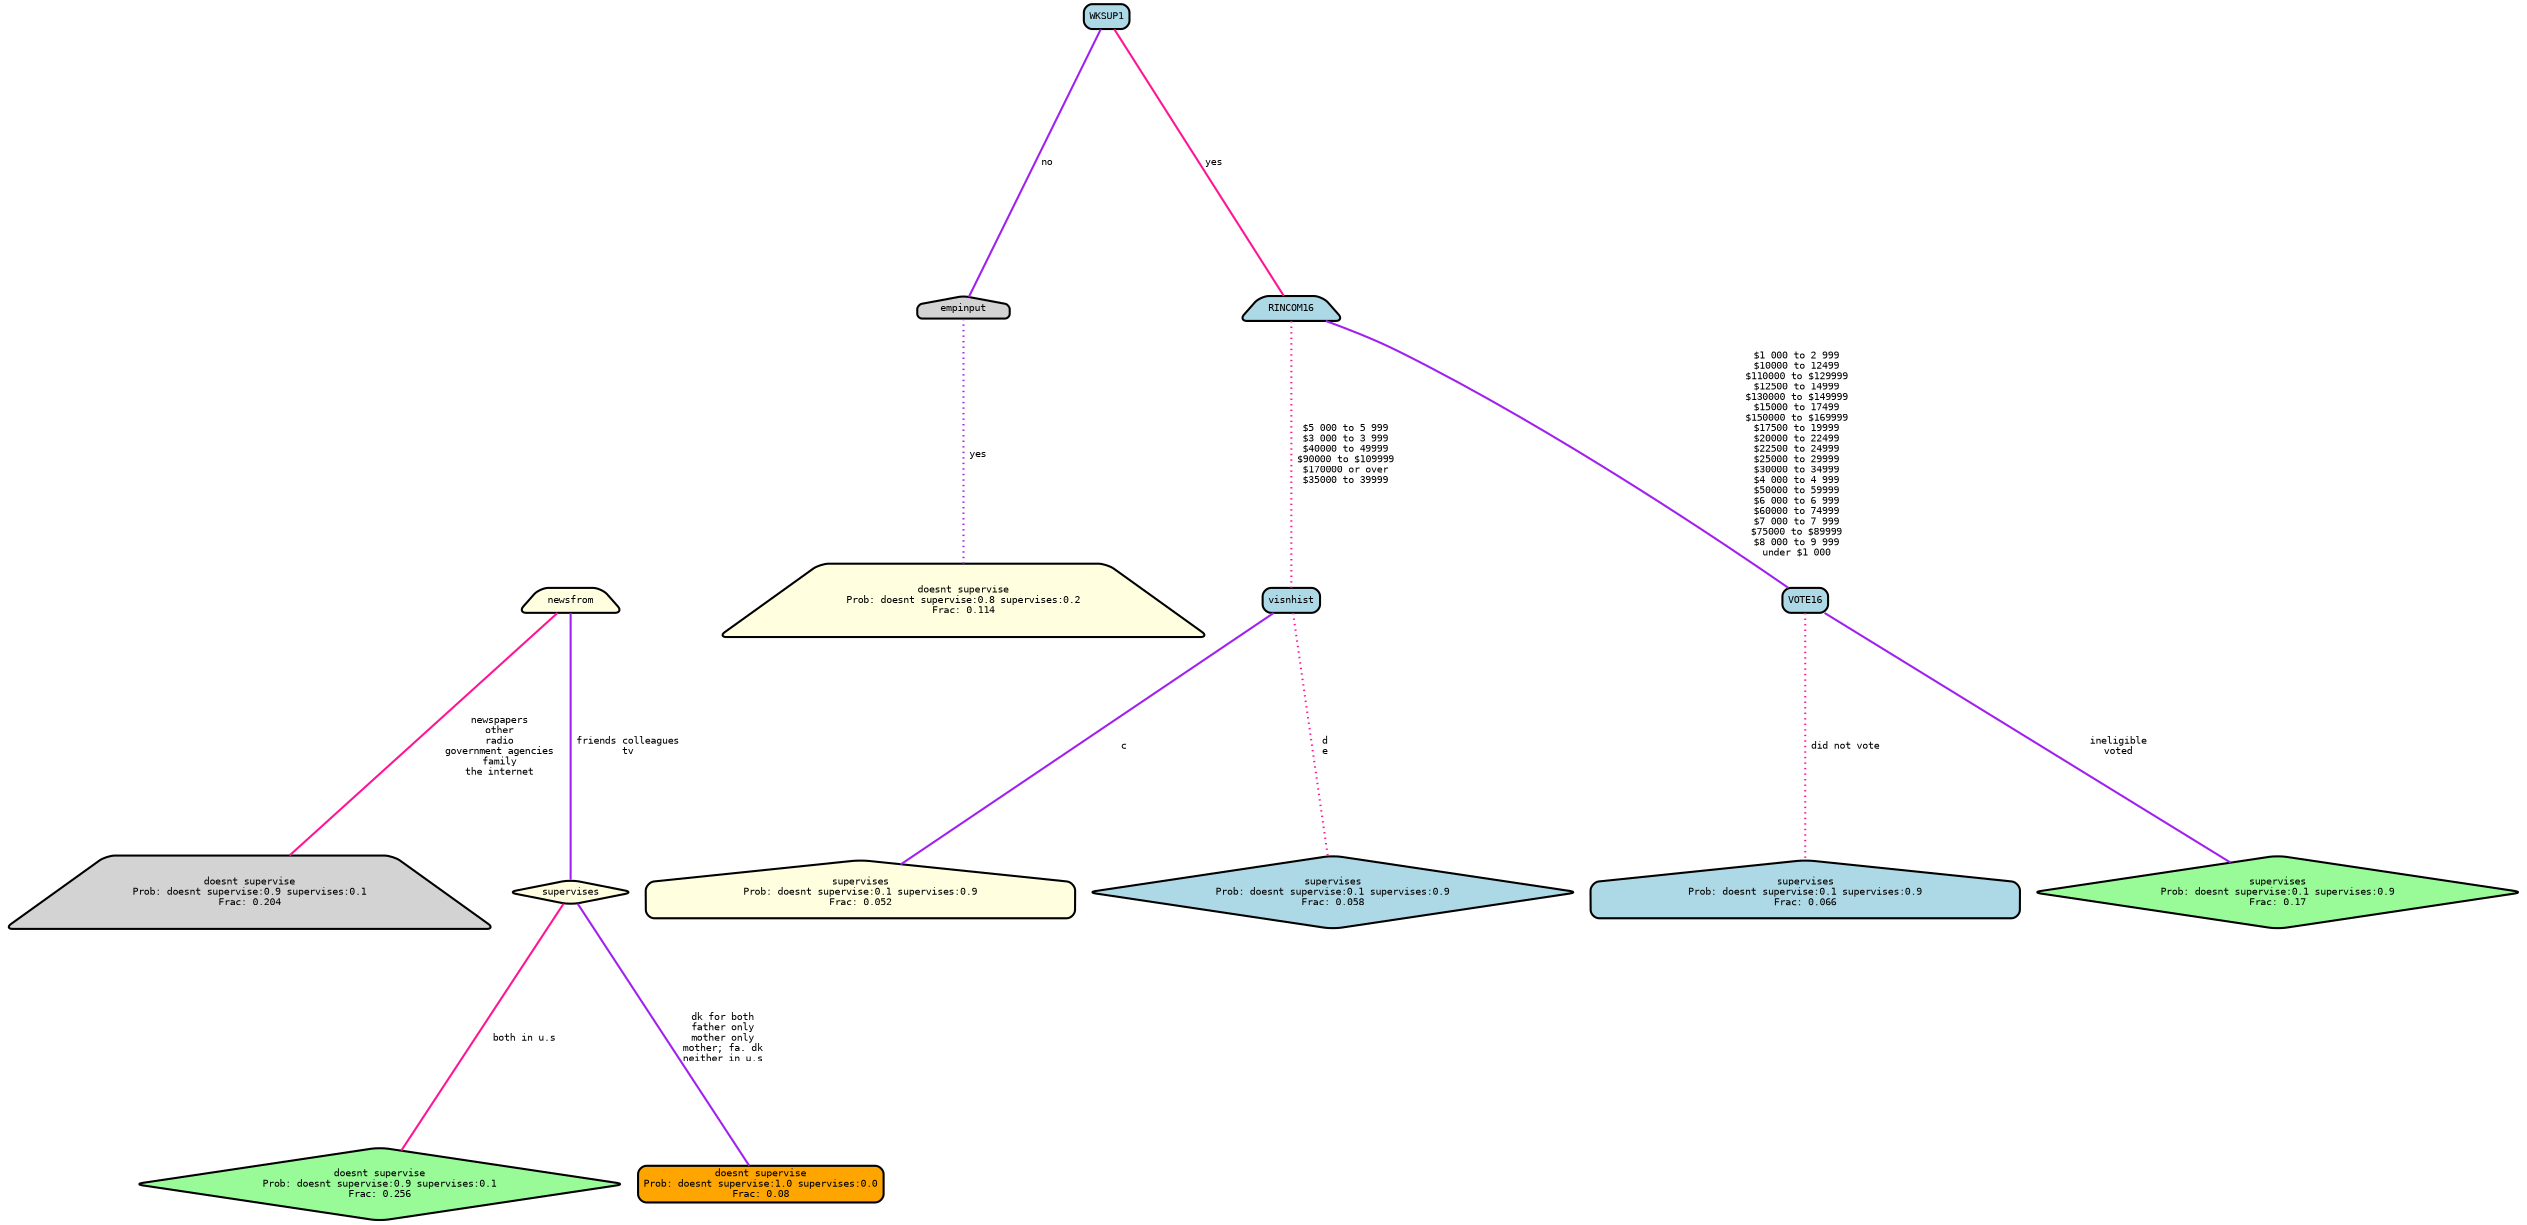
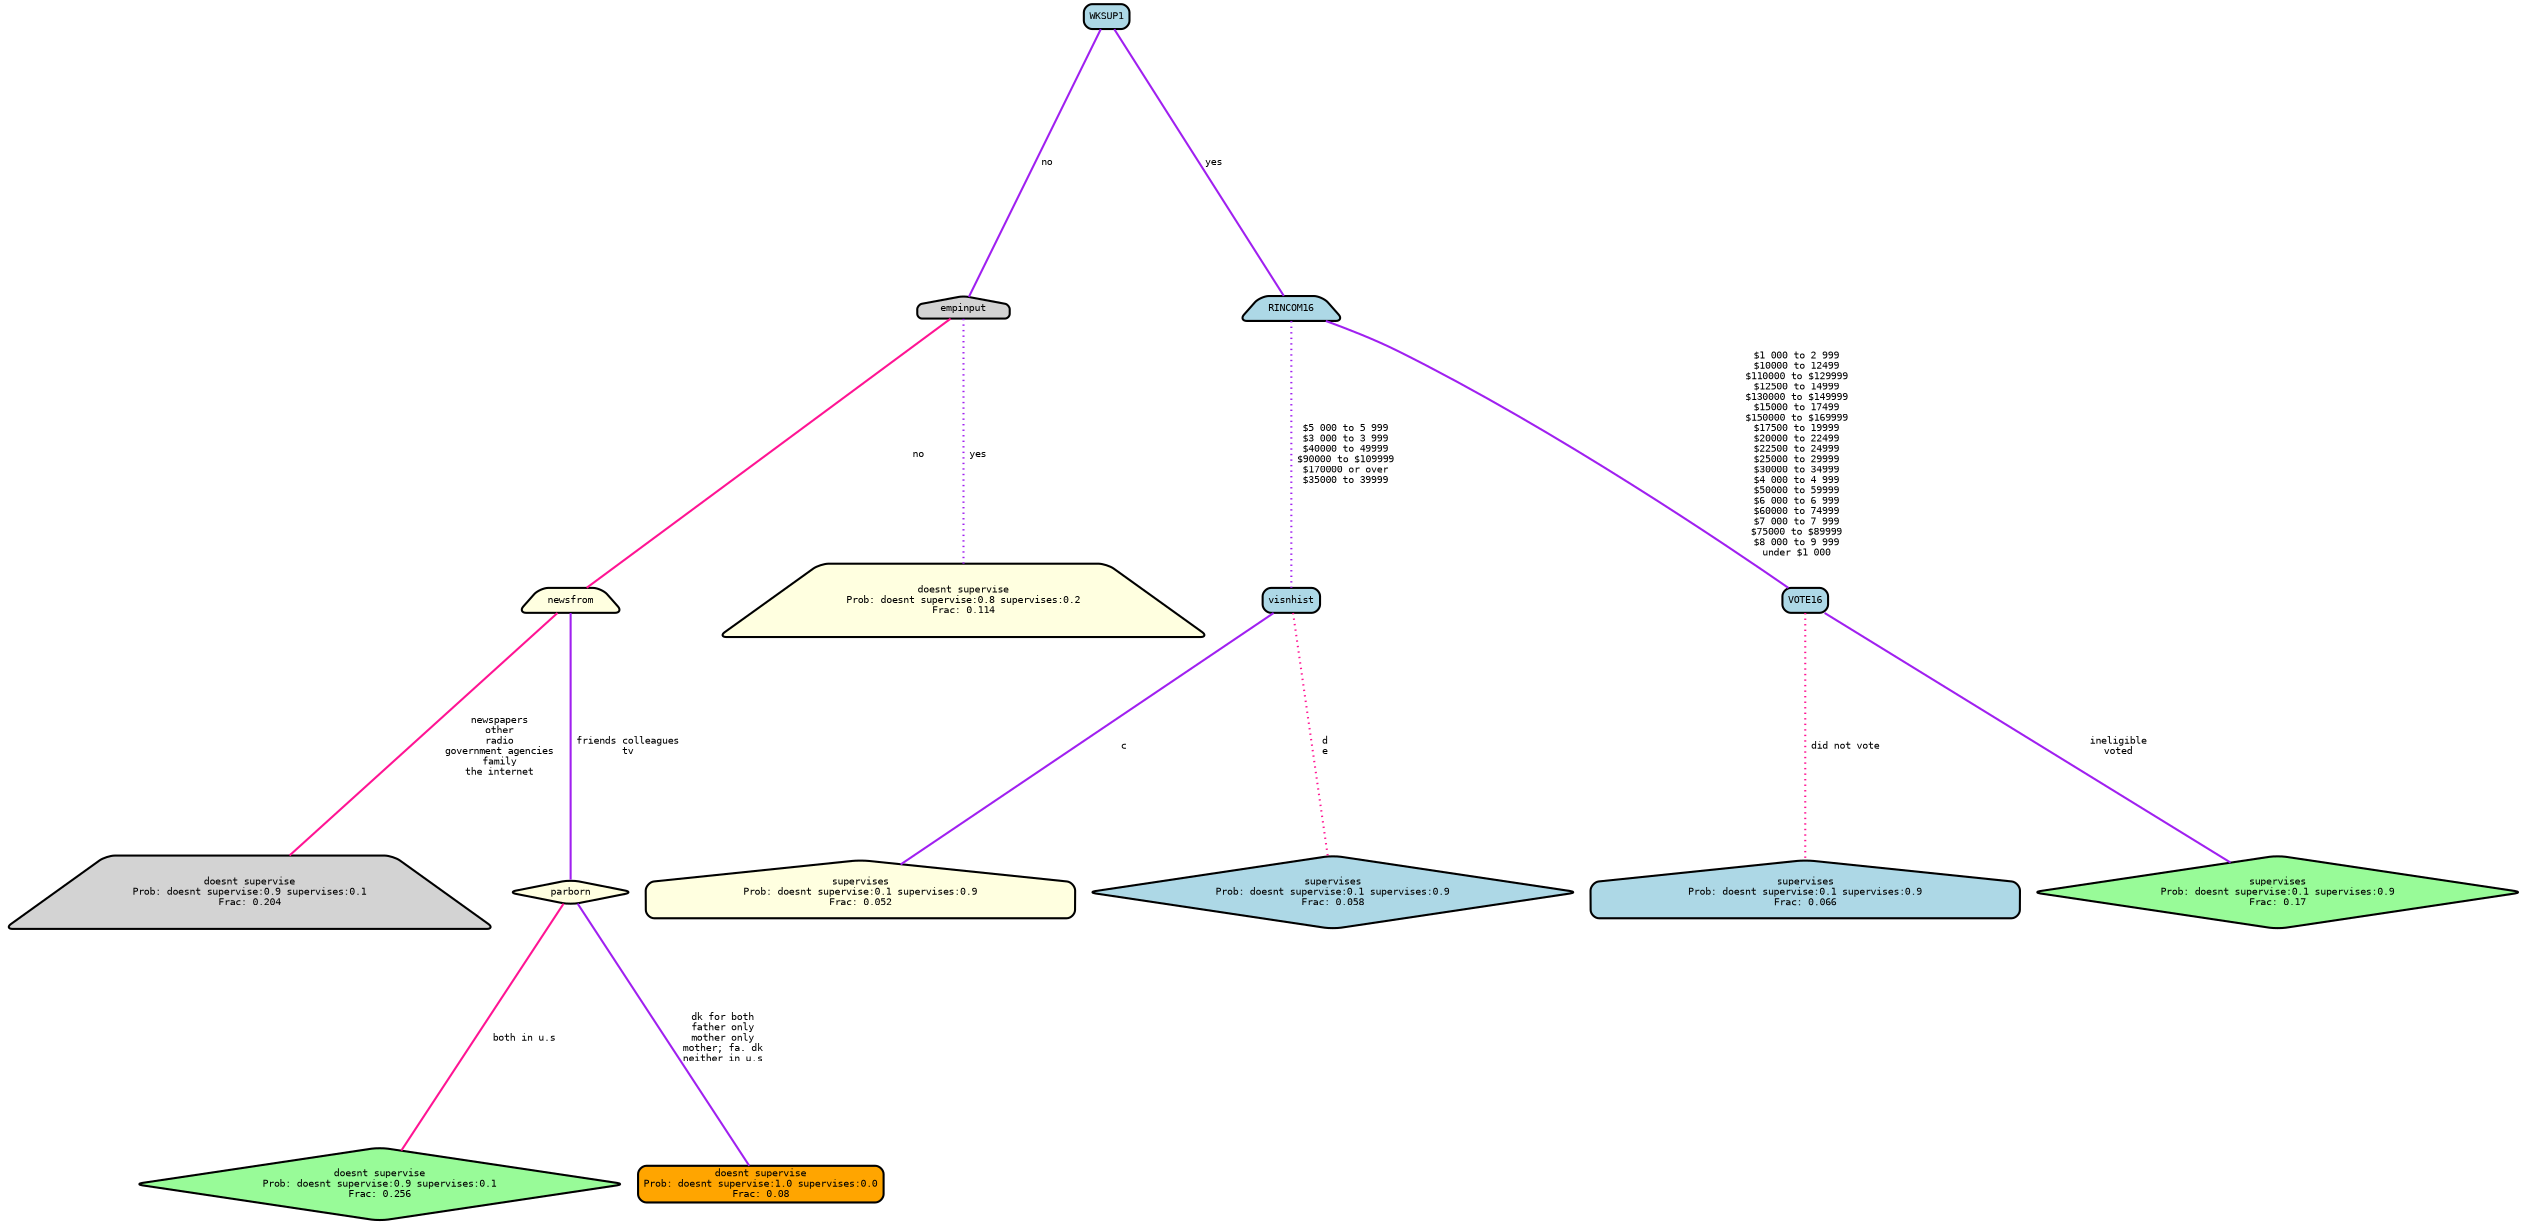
(1199, 163) -> (1199, 163)
none -> (769, 453)
(1291, 454) -> (1291, 454)
(571, 892) -> (571, 892)
